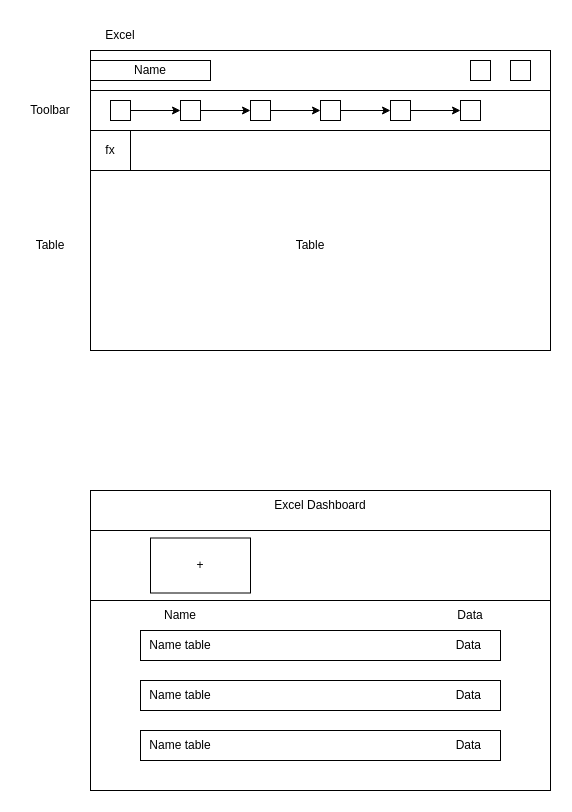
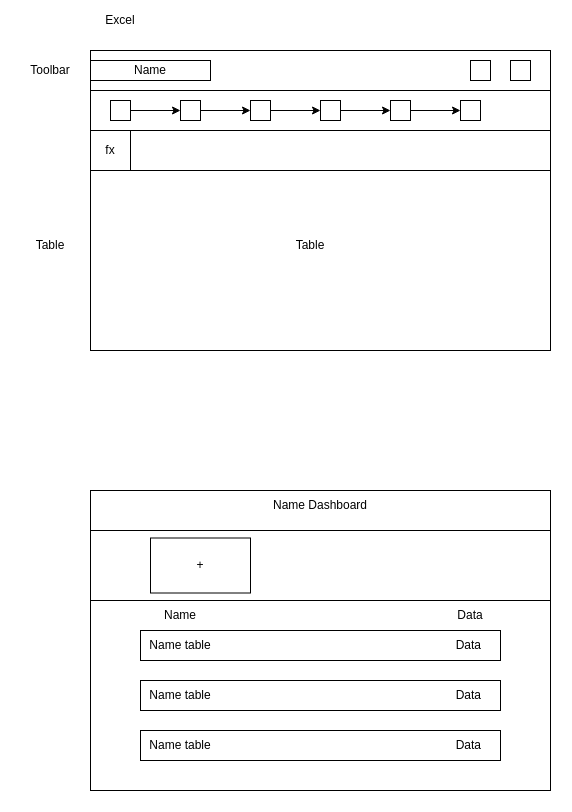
(121, 36) -> (121, 21)
(51, 111) -> (51, 71)
(321, 506) -> (321, 506)
